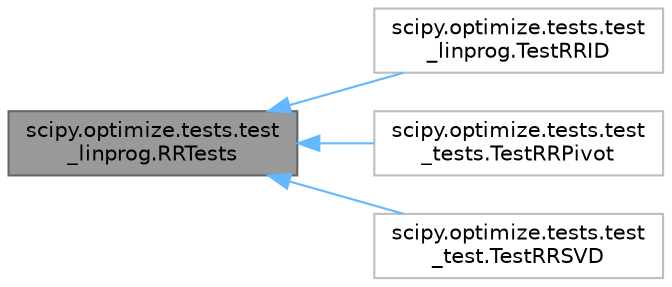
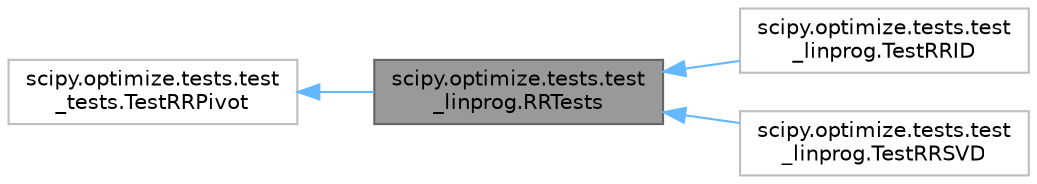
(347, 143) -> (347, 92)
(519, 246) -> (884, 143)
